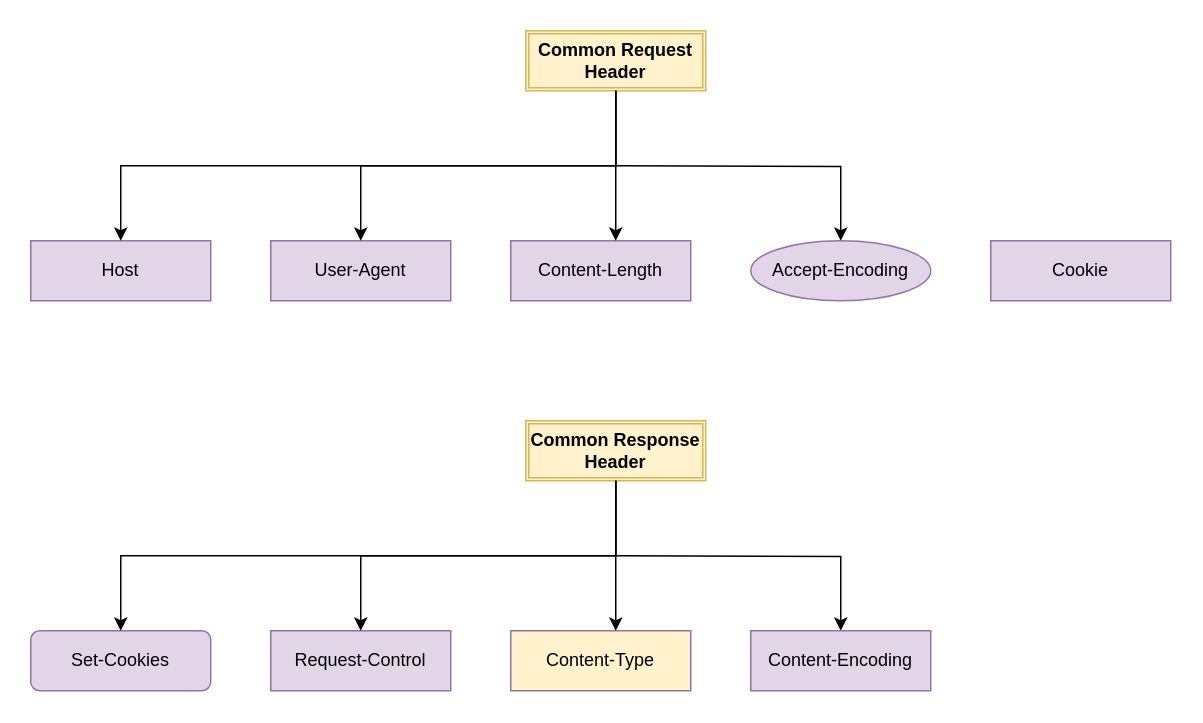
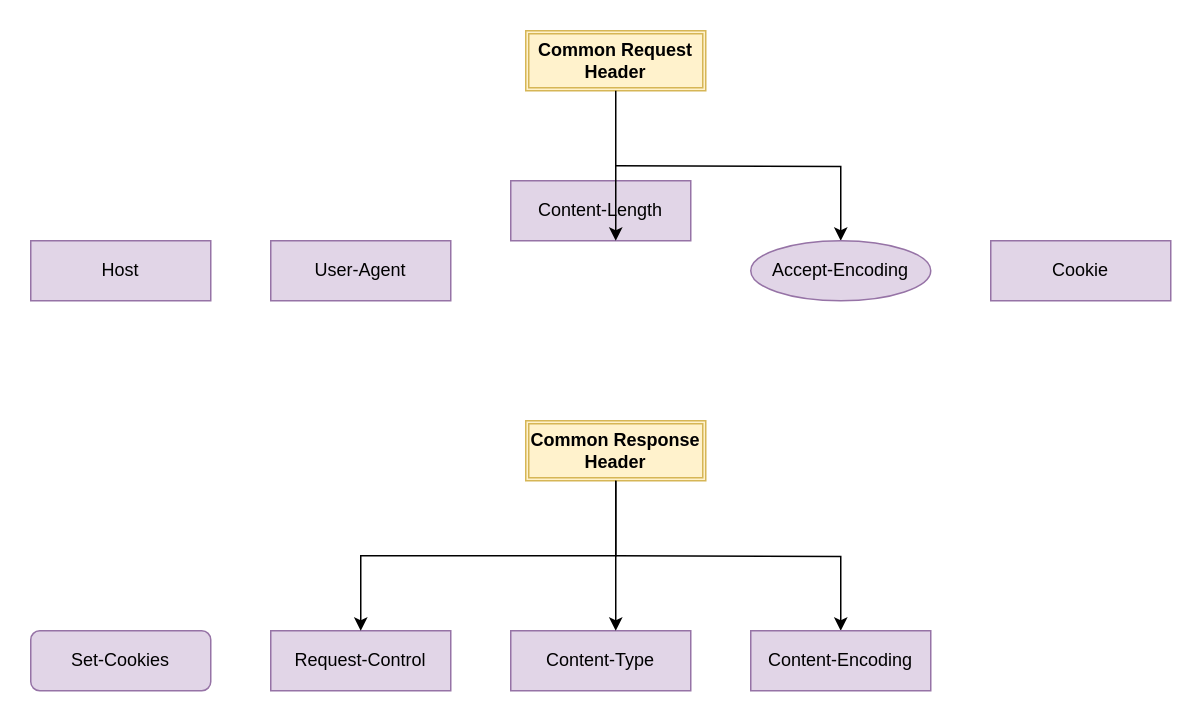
(207, 166) -> none
(361, 199) -> none
(601, 271) -> (601, 211)
(207, 556) -> none
(601, 661) -> (601, 661)
